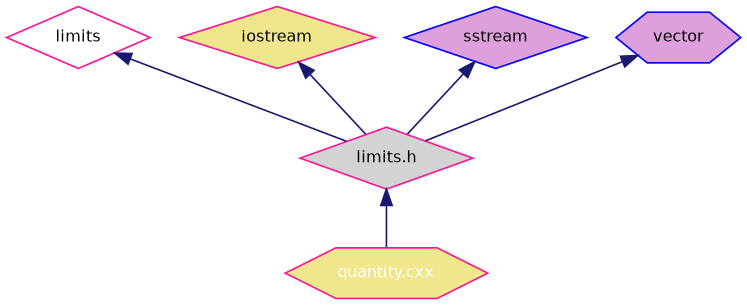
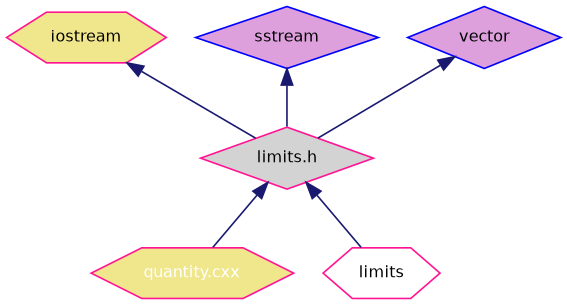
(78, 38) -> (382, 273)
(277, 38) -> (86, 38)
(678, 38) -> (484, 38)
(238, 100) -> (339, 221)
